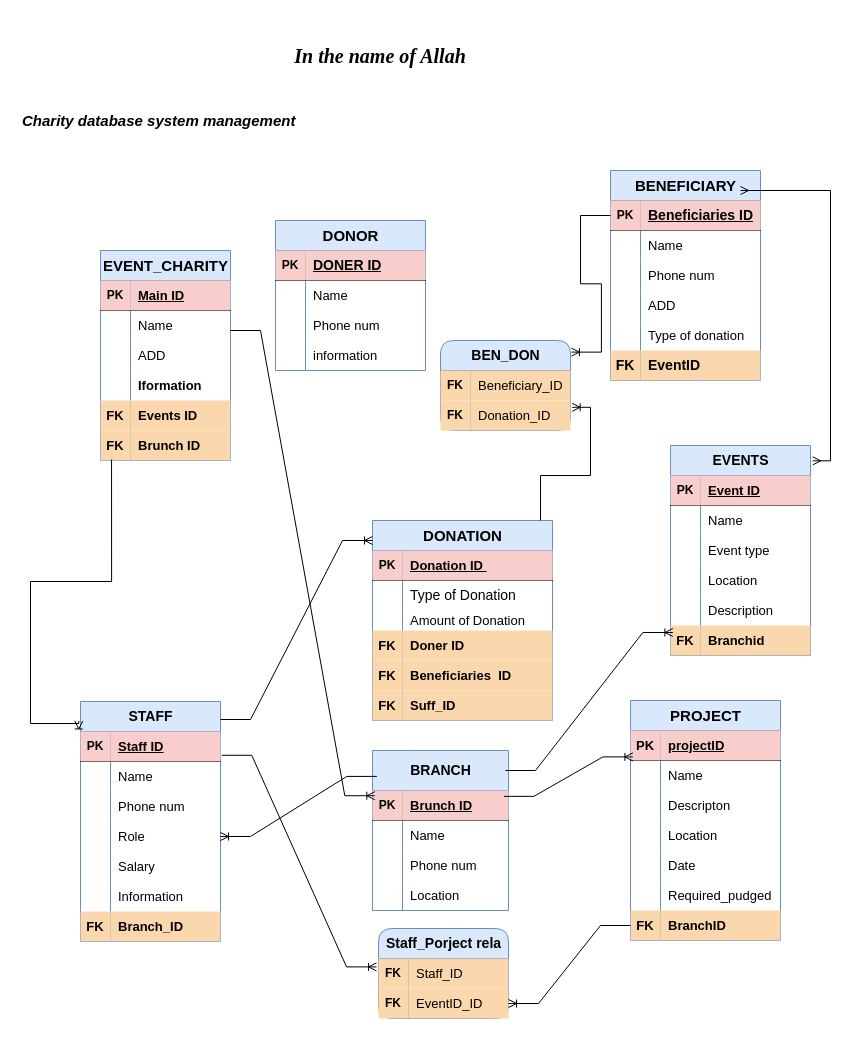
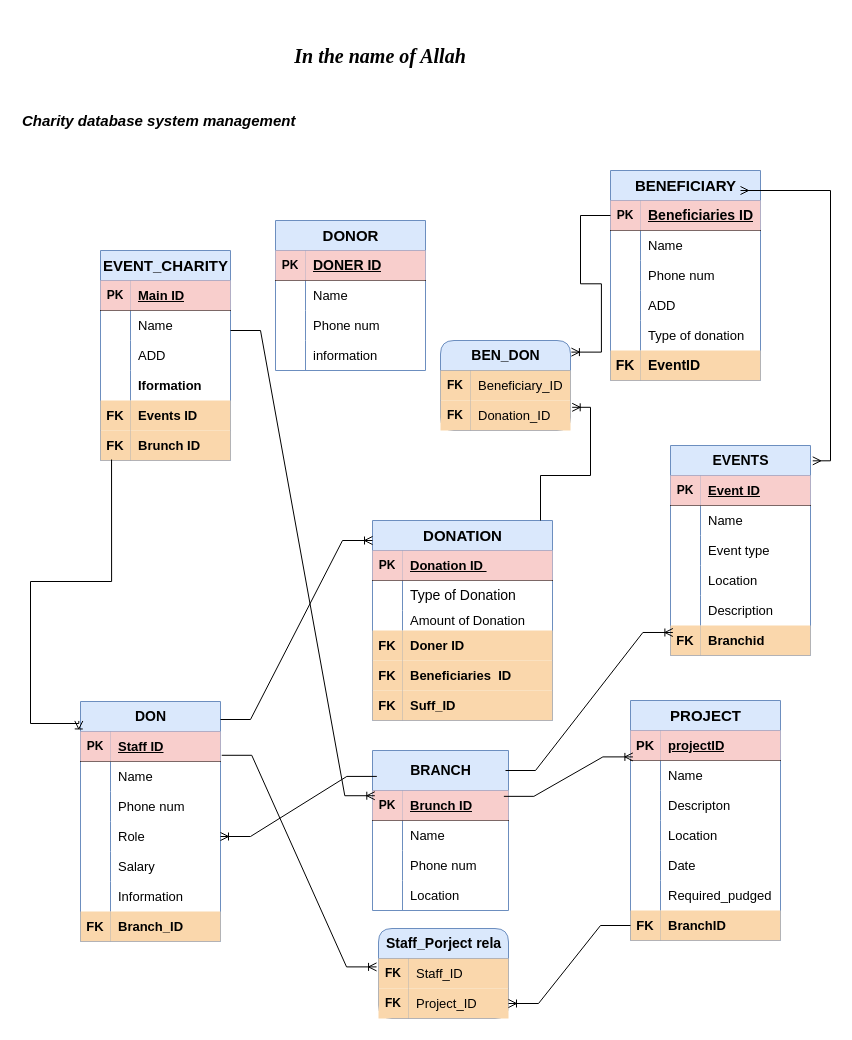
(151, 717) -> (151, 717)
(450, 1004) -> (450, 1004)
